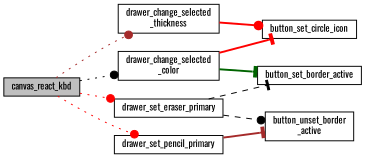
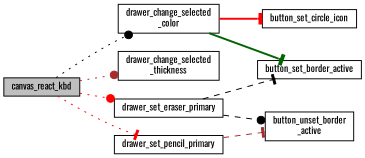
(237, 24) -> none
(93, 116) -> (95, 117)
(242, 135) -> (242, 135)
